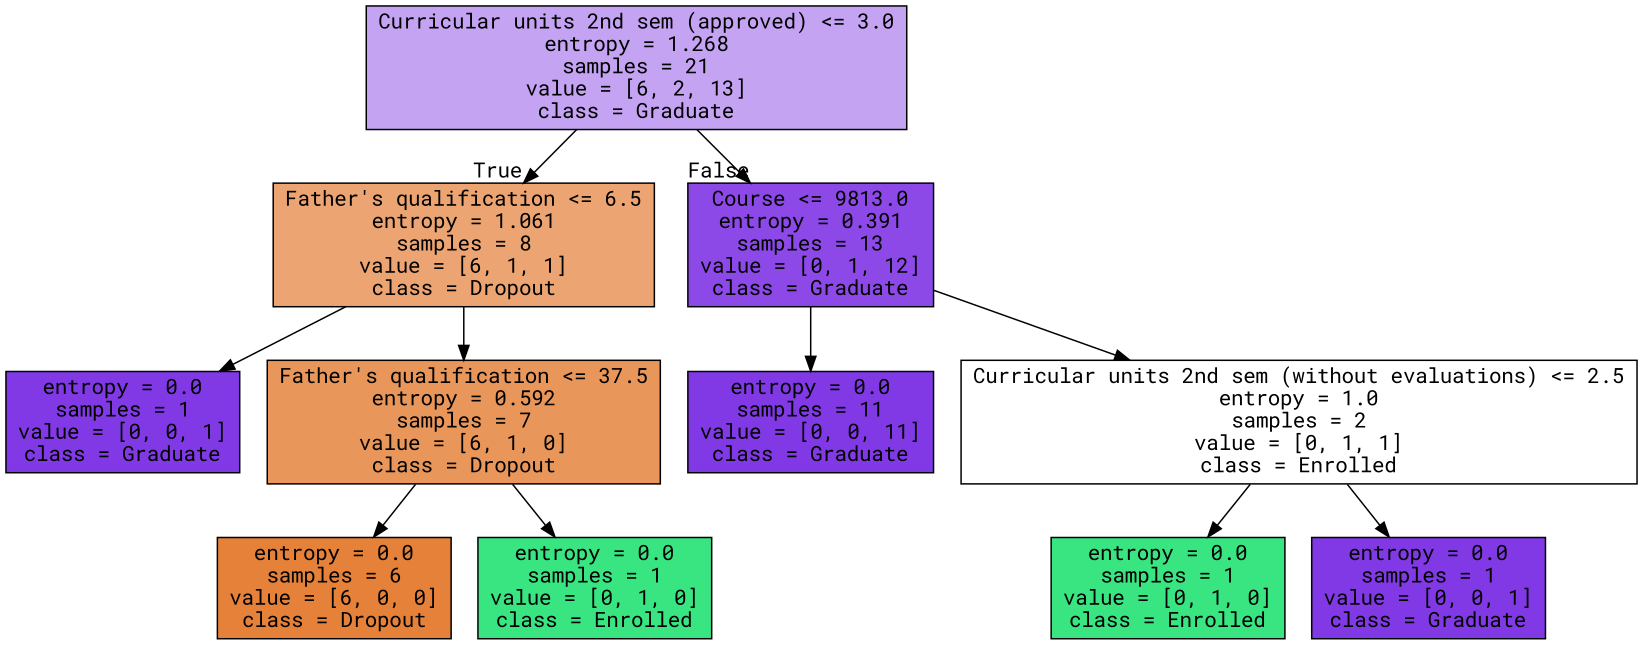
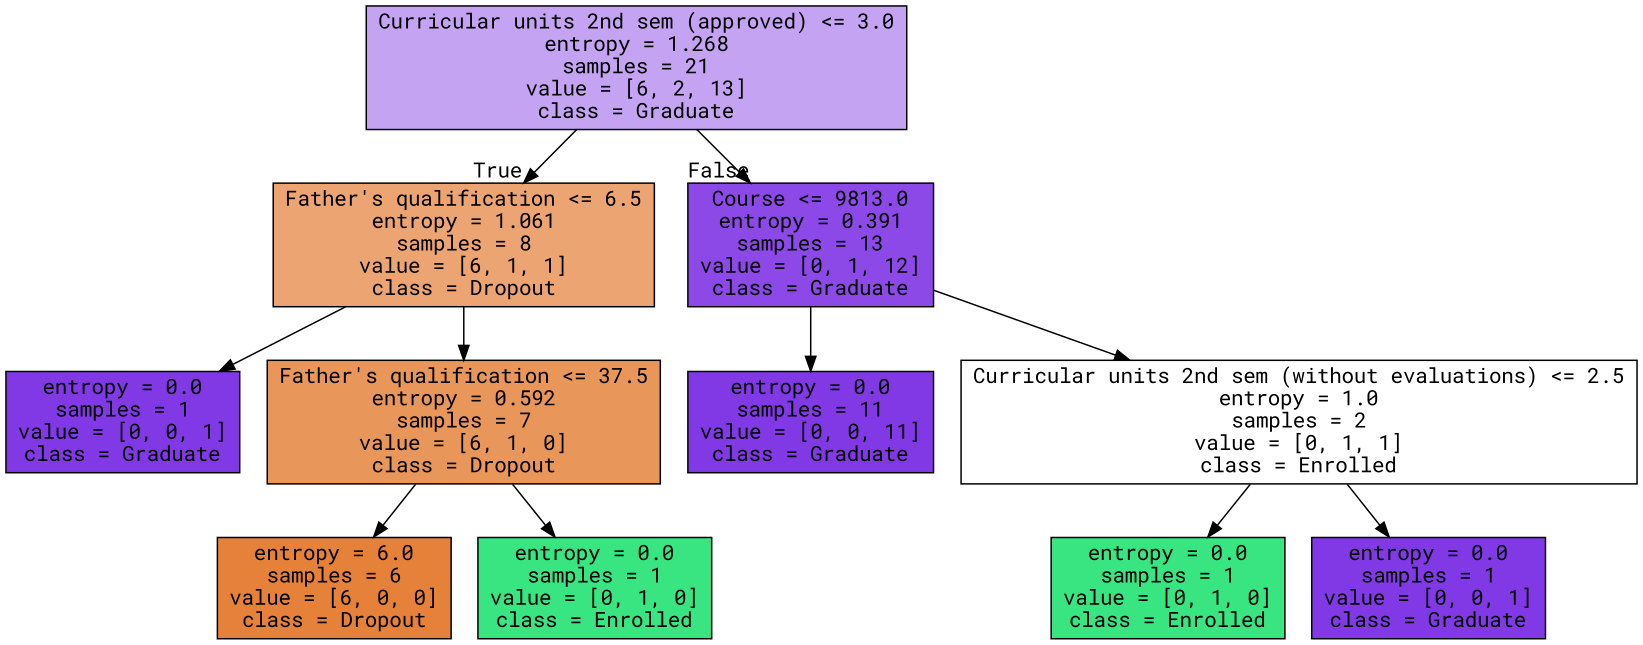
(334, 588) -> (334, 588)
